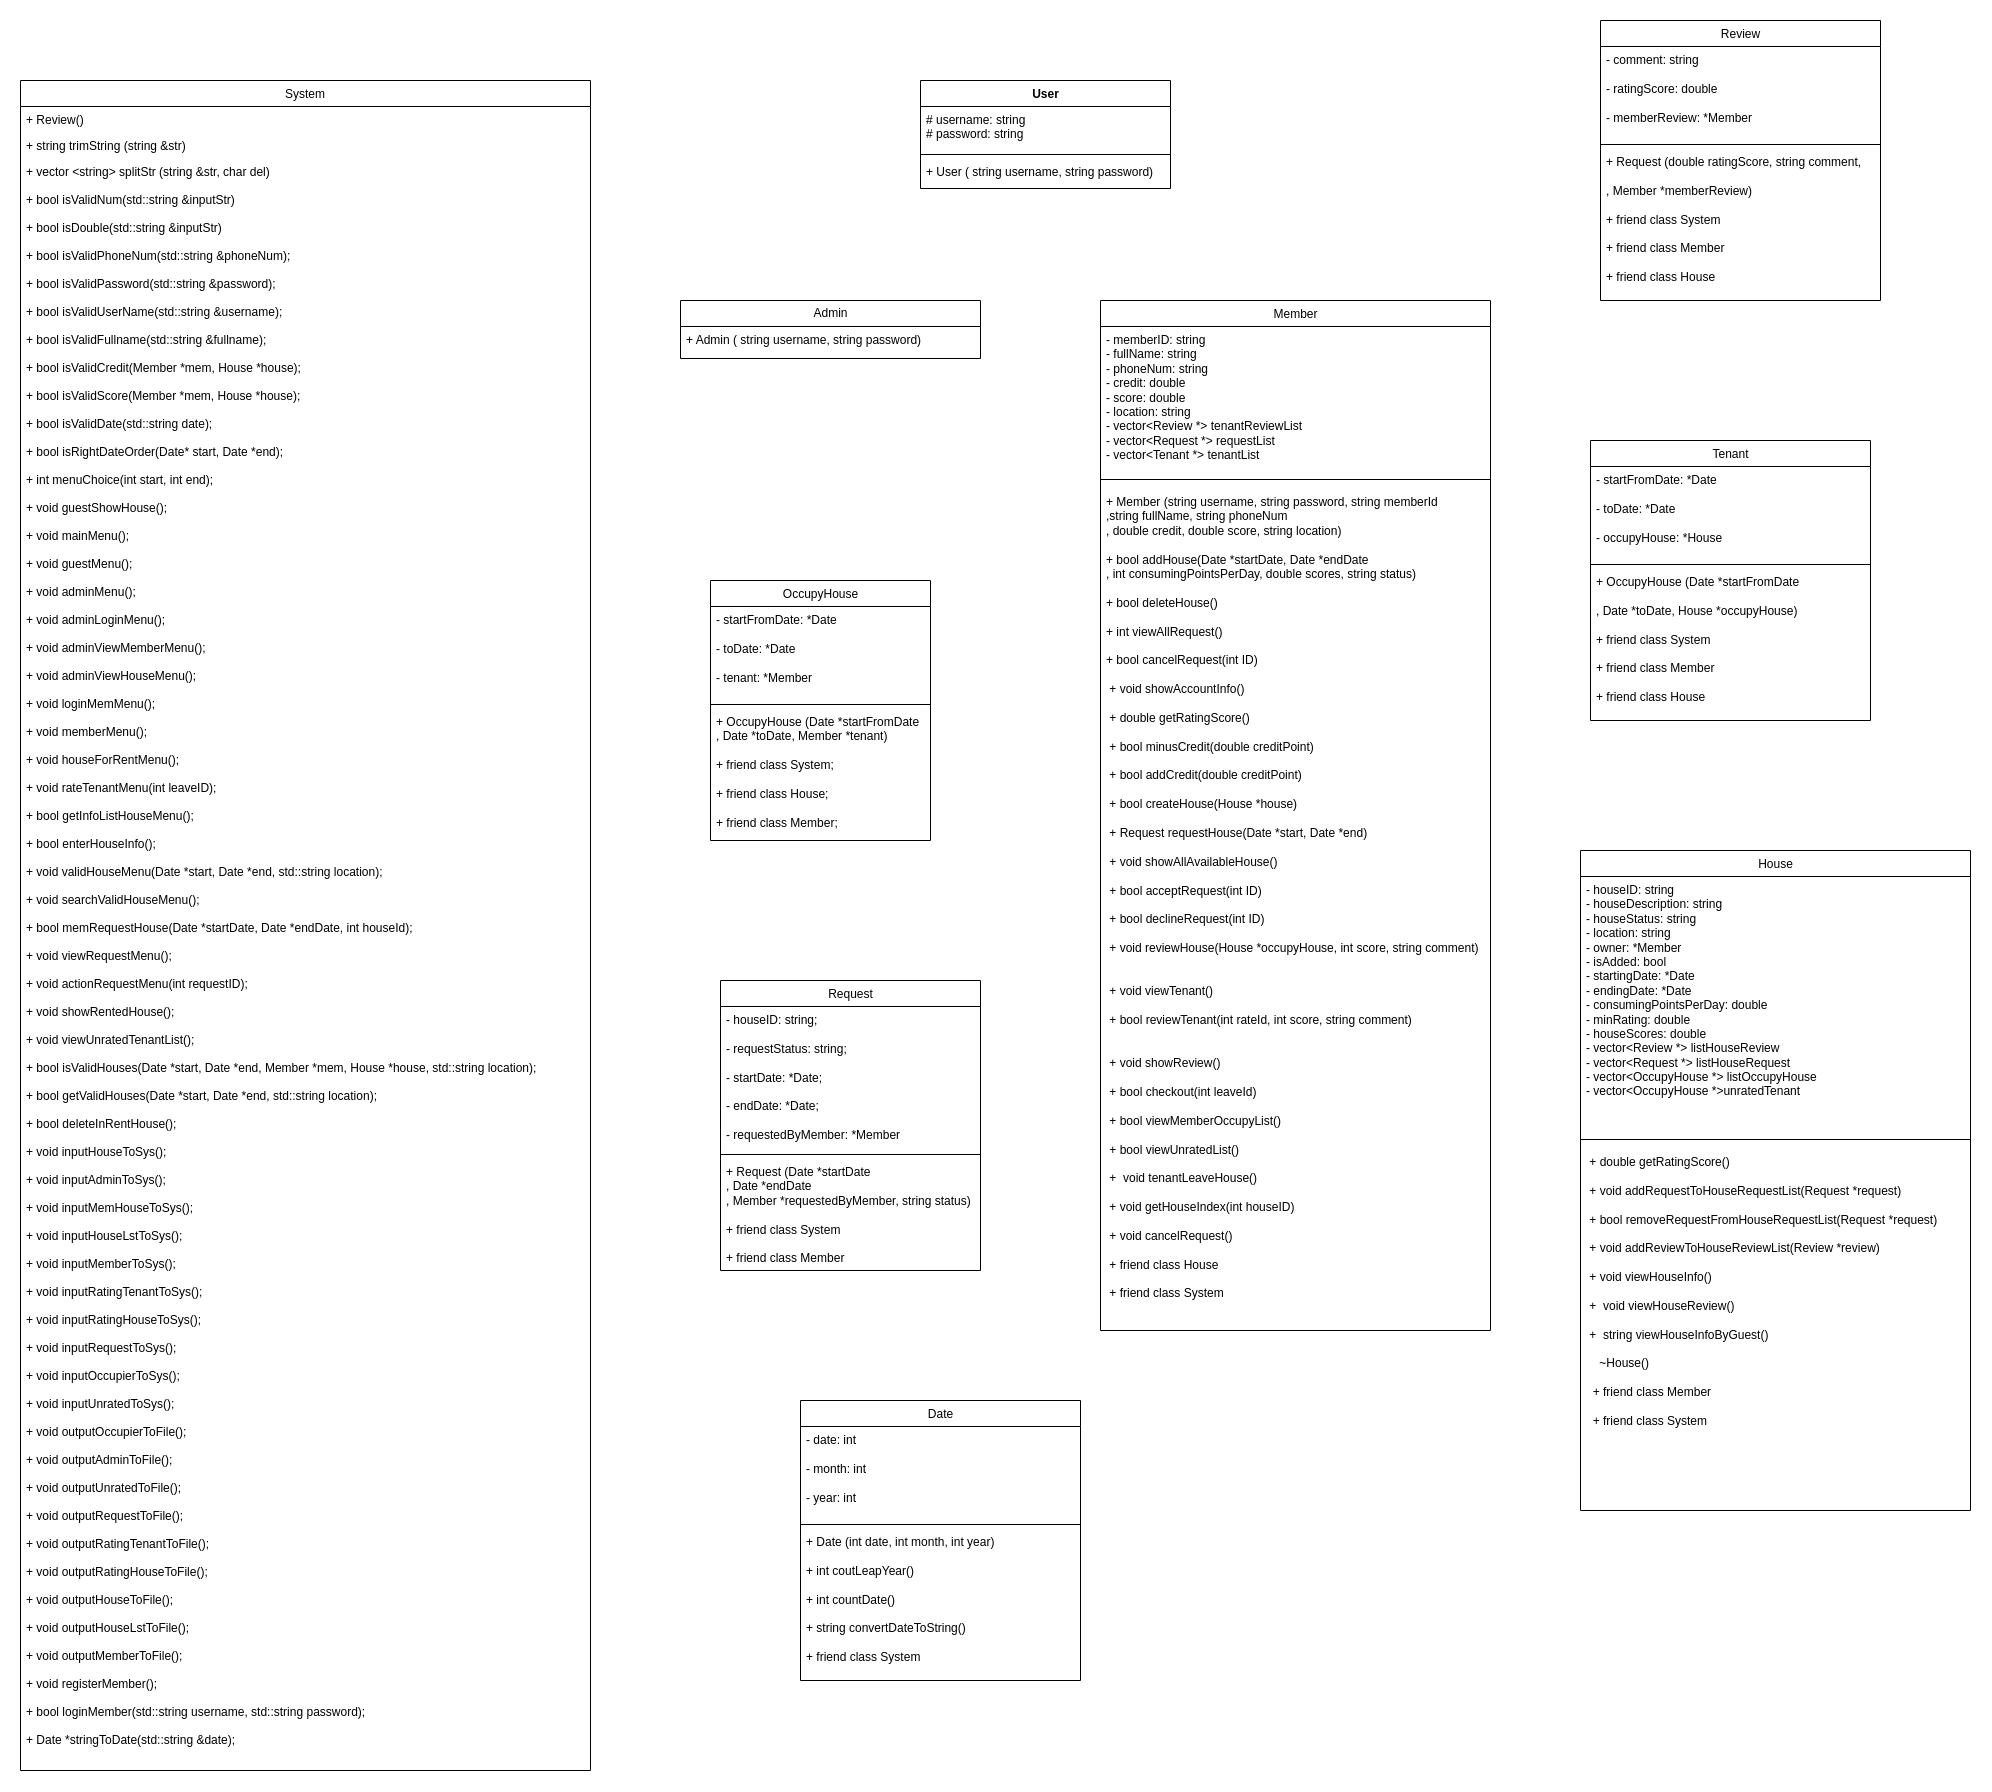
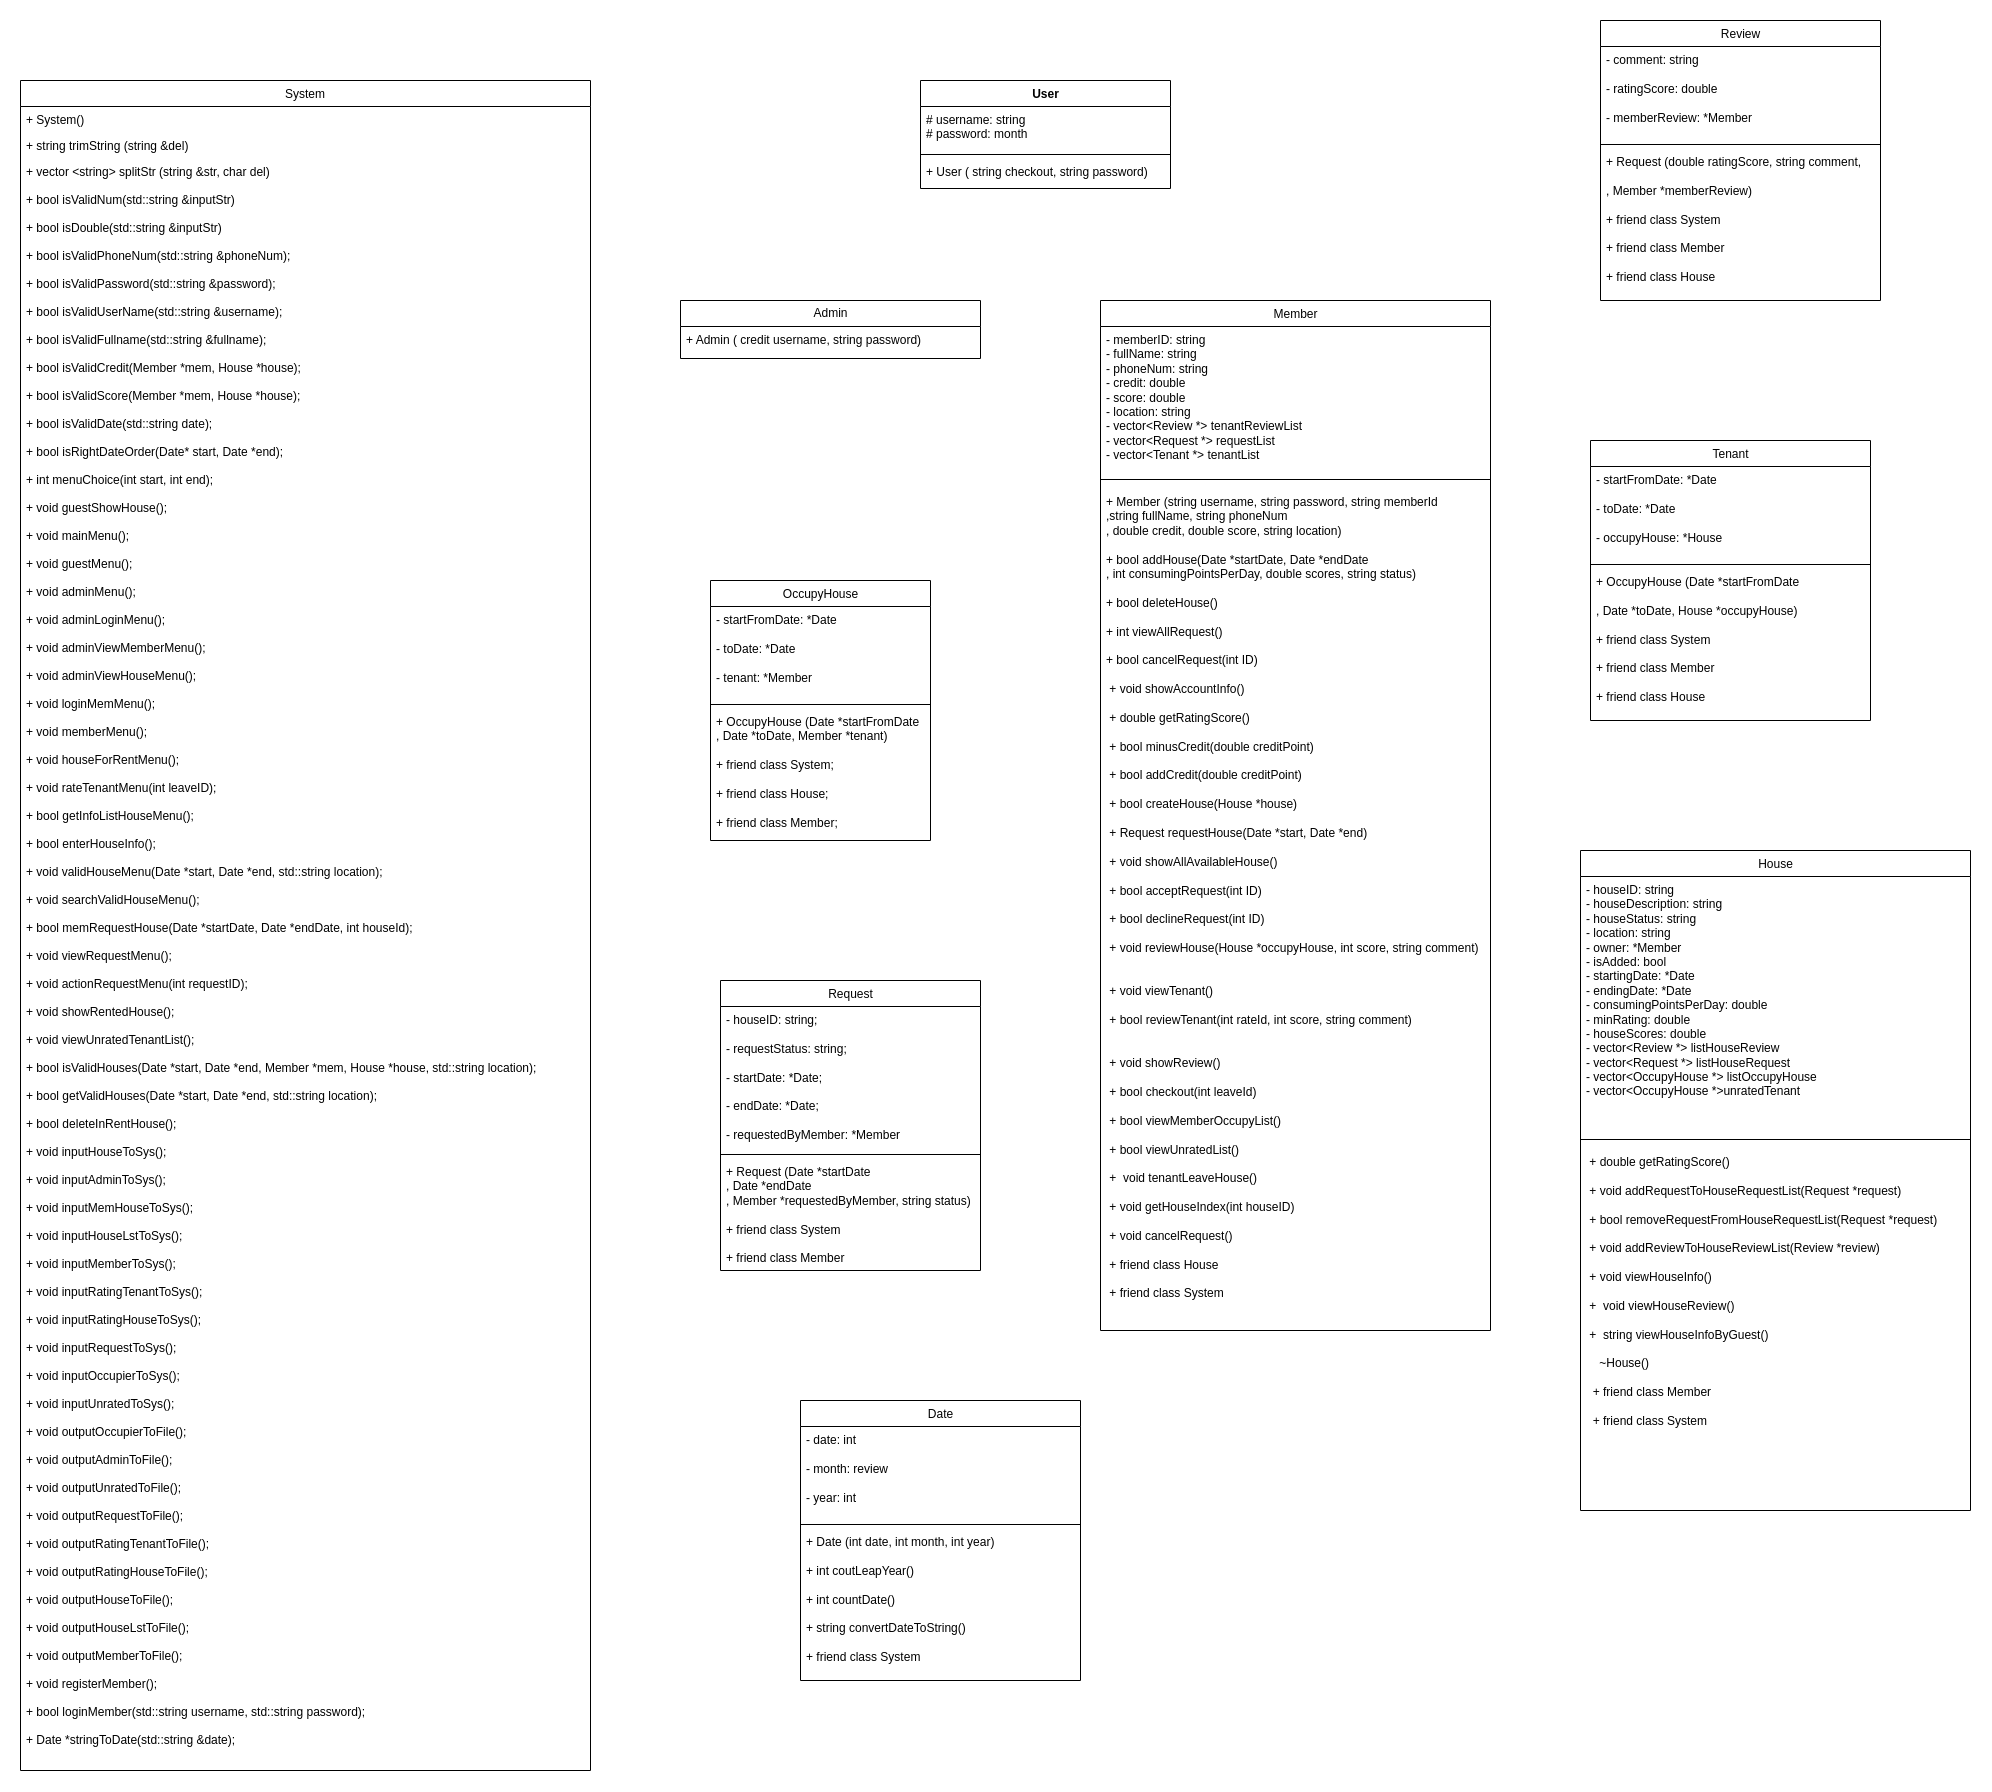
(56, 120) -> (58, 120)
(981, 128) -> (981, 128)
(124, 146) -> (123, 146)
(1054, 173) -> (1054, 173)
(815, 341) -> (815, 341)
(841, 1455) -> (851, 1455)
